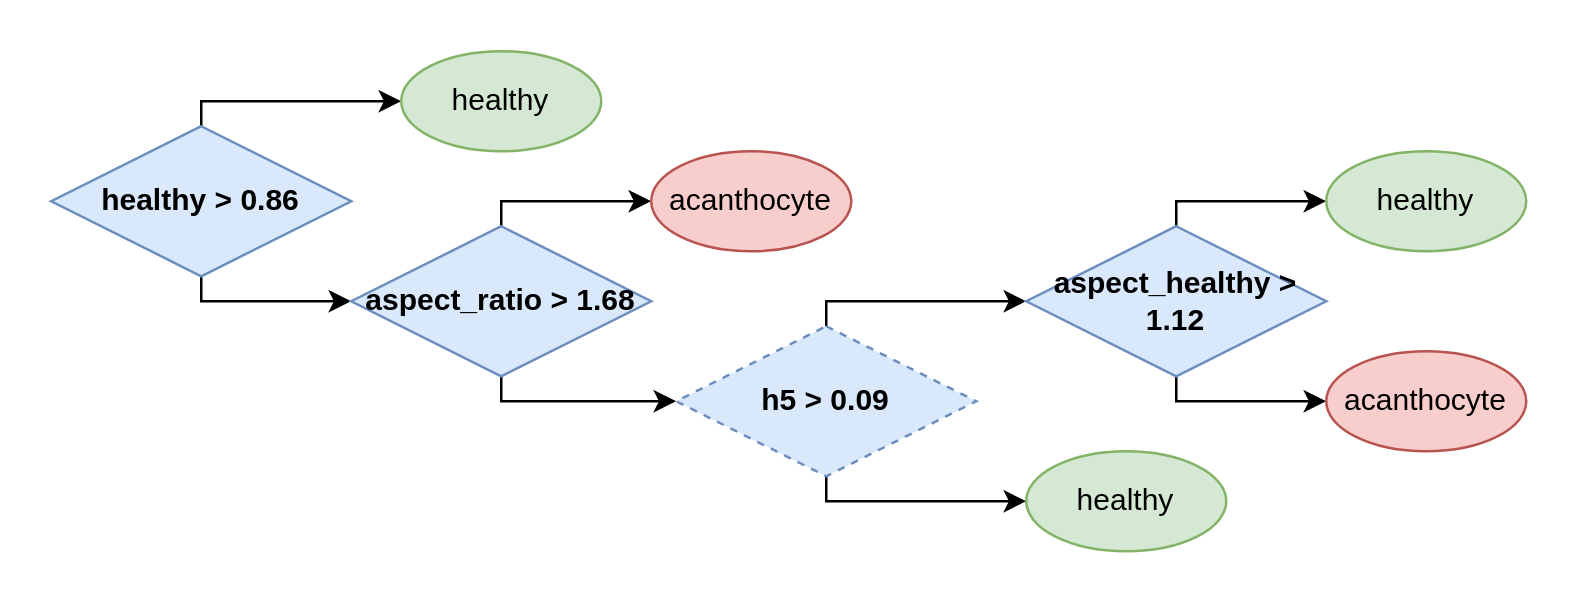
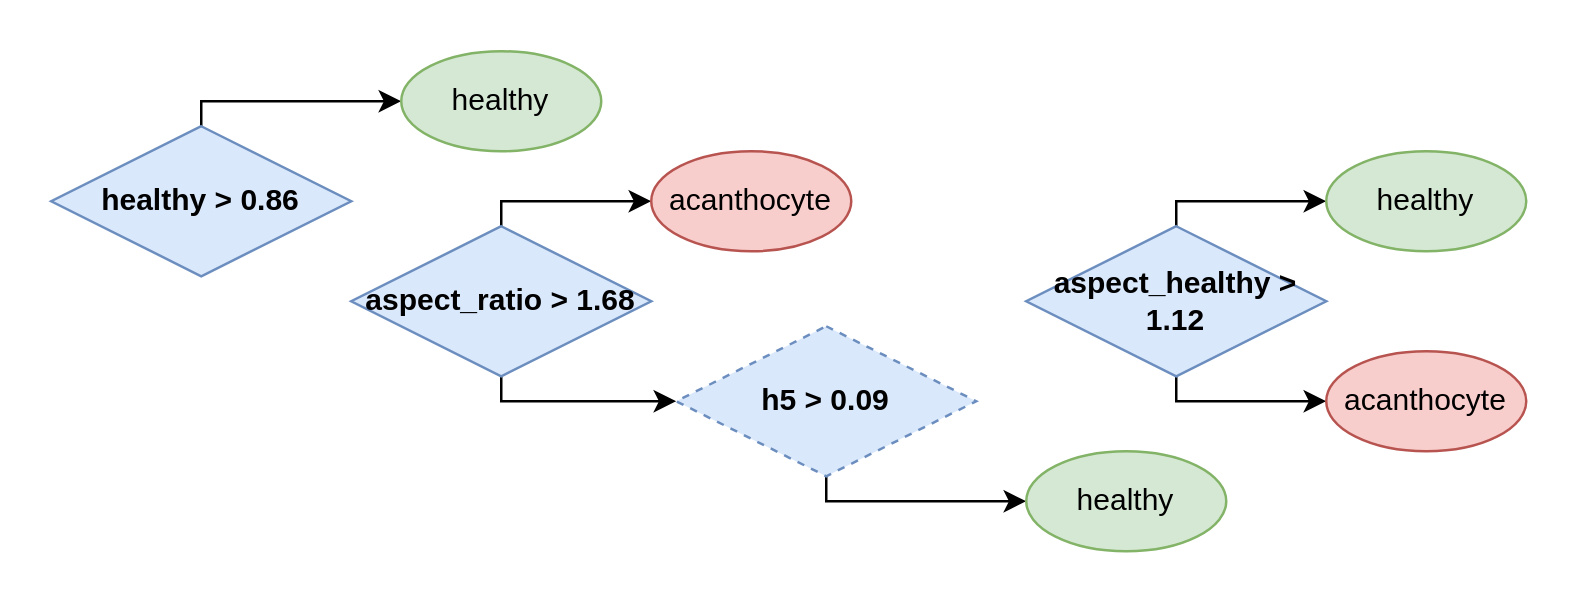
(255, 301) -> none
(905, 301) -> none
